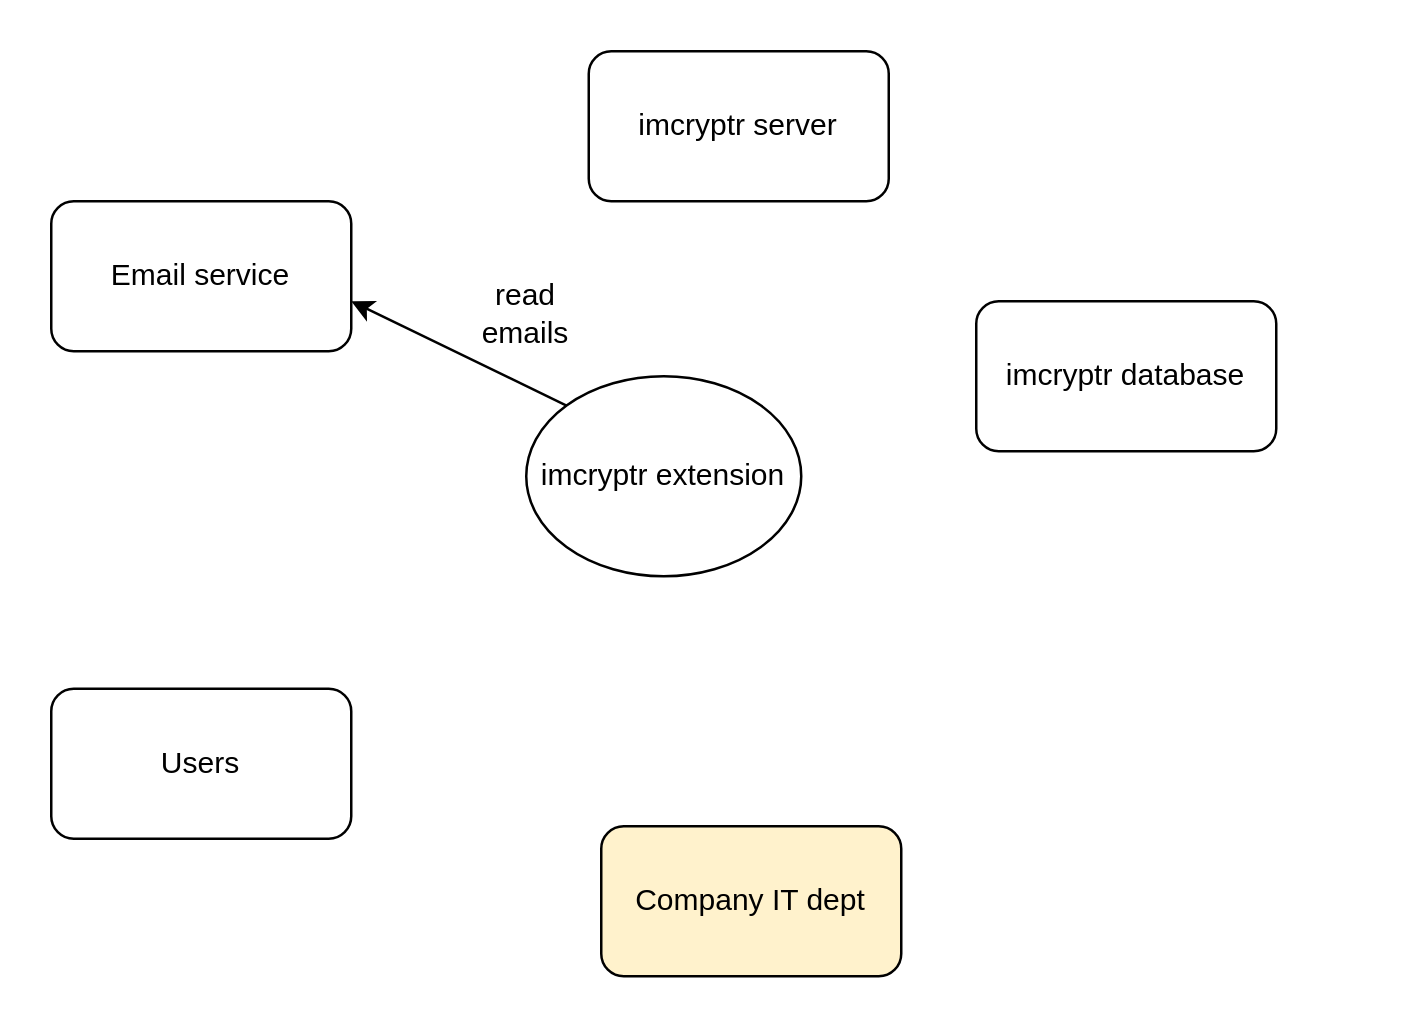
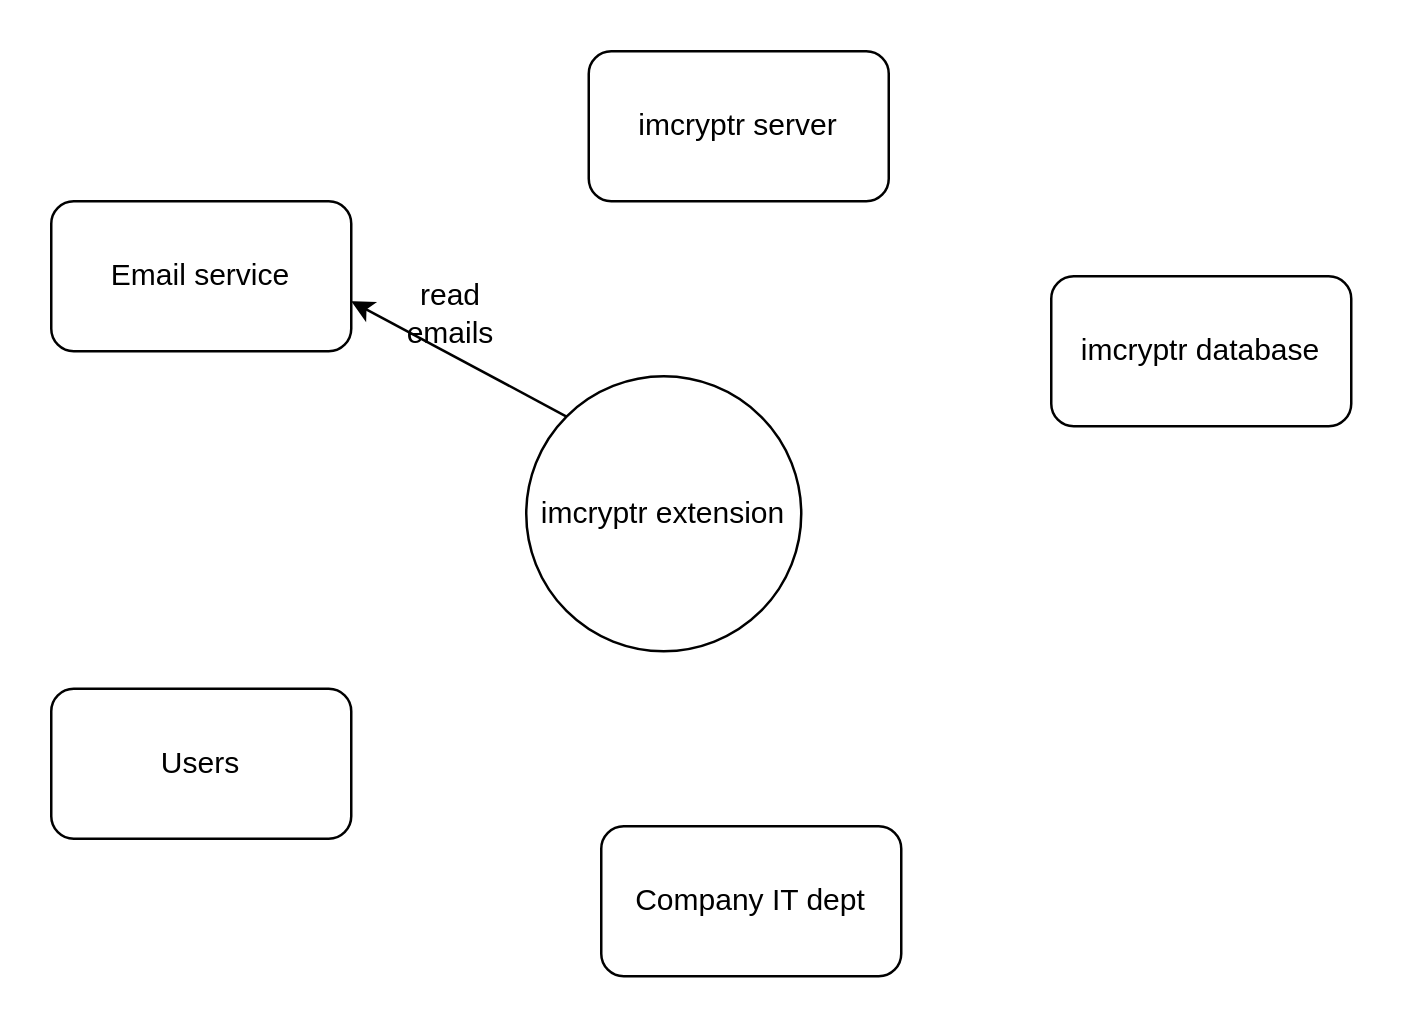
(526, 314) -> (451, 314)
(1126, 376) -> (1201, 351)
(664, 476) -> (664, 514)
(751, 901) -> (751, 901)
